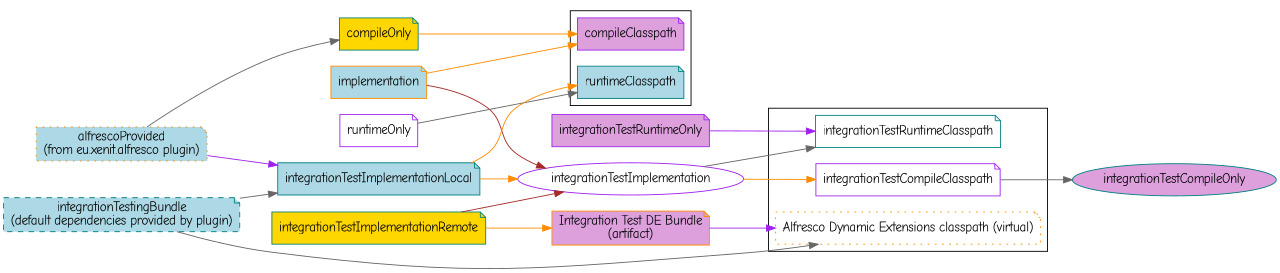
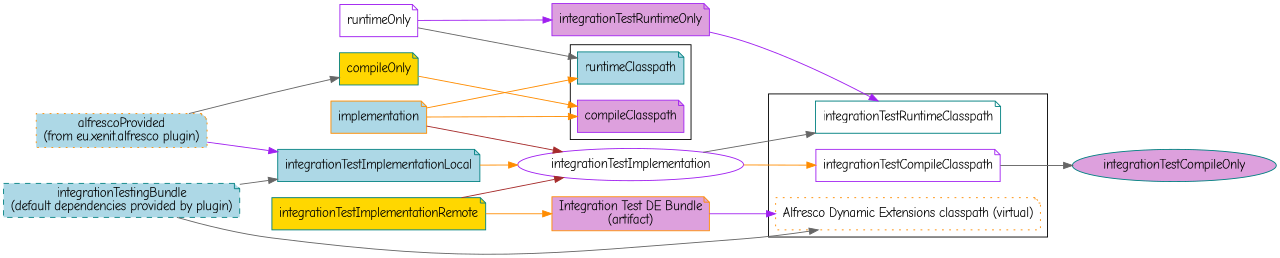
none -> (480, 20)
(510, 114) -> (491, 95)
